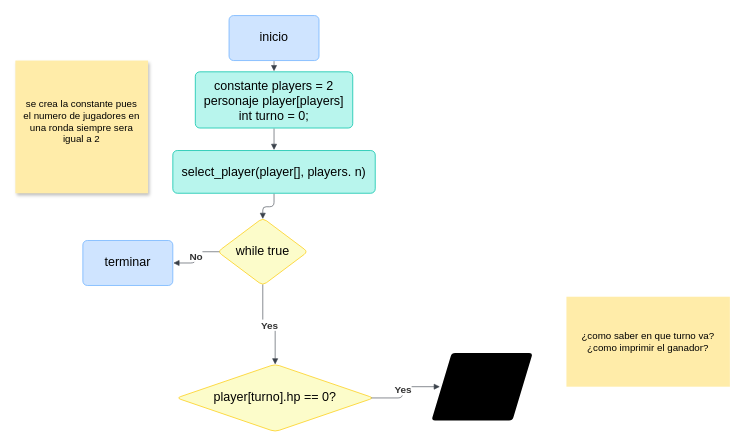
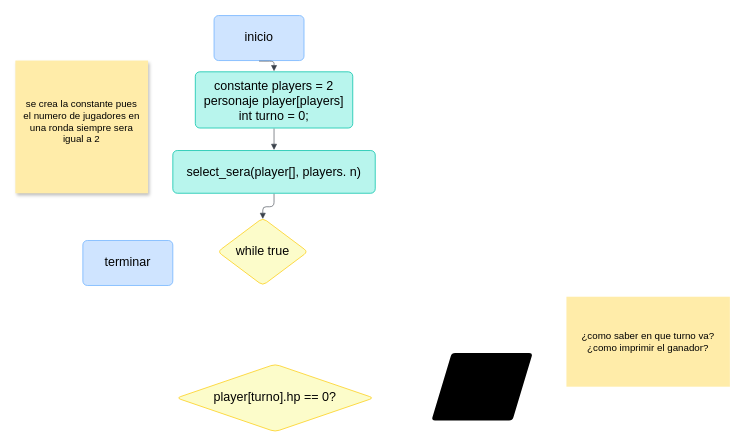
(274, 38) -> (259, 38)
(274, 172) -> (274, 172)
(195, 260) -> none
(128, 263) -> (128, 263)
(270, 325) -> none
(403, 389) -> none
